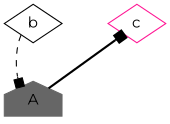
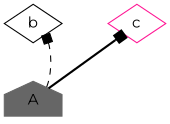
(17, 55) -> (51, 66)
